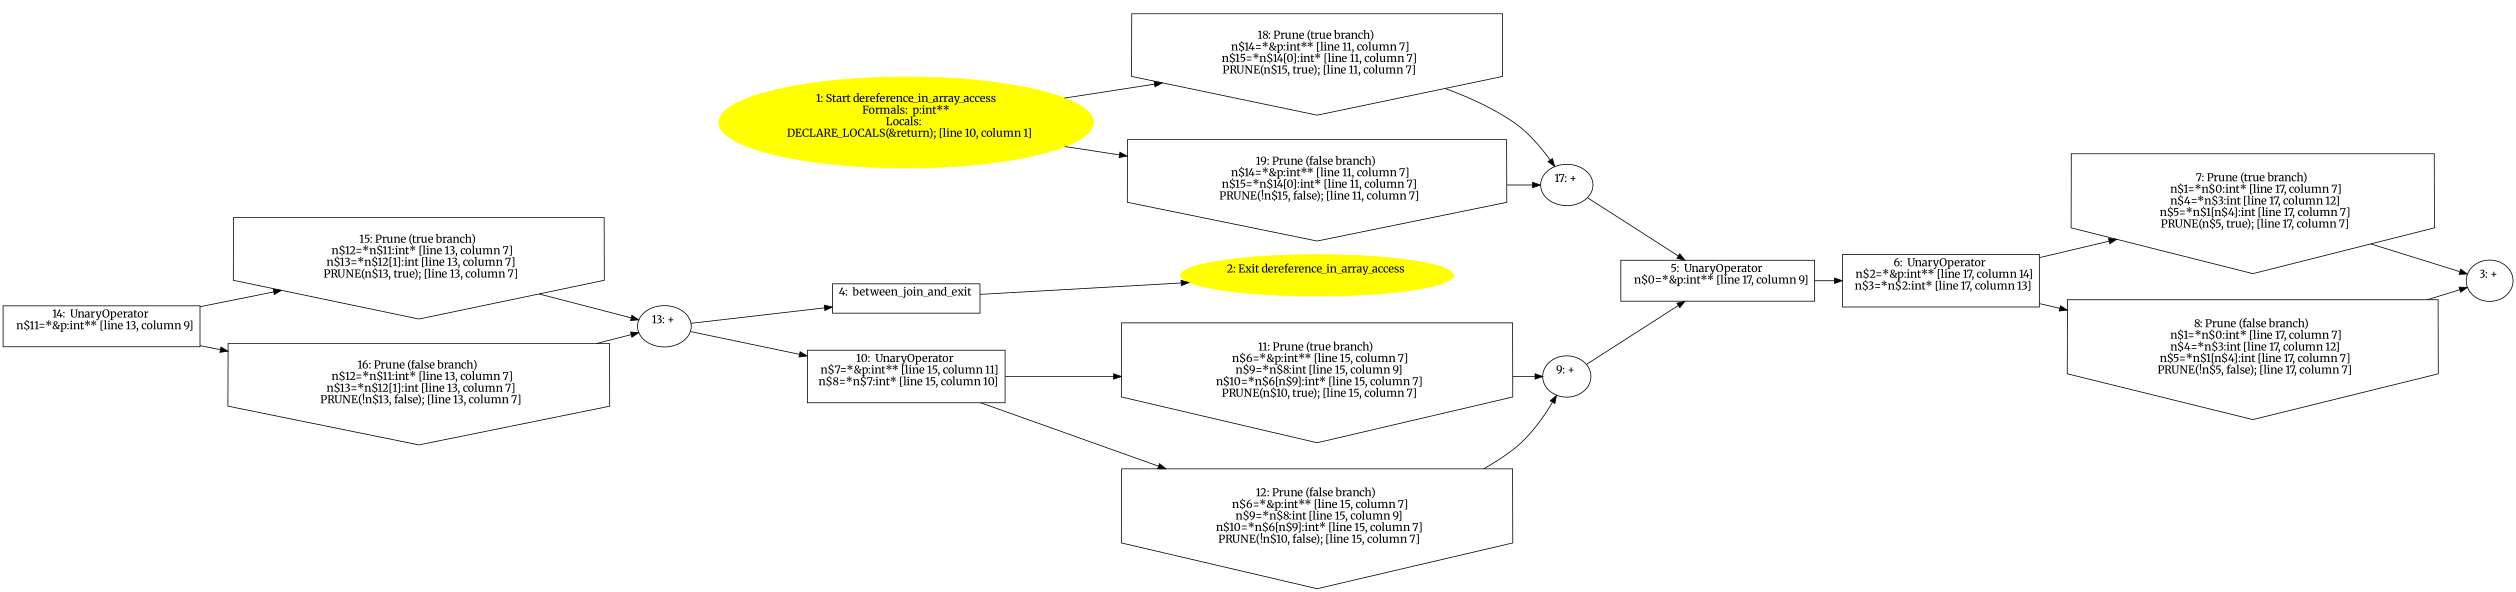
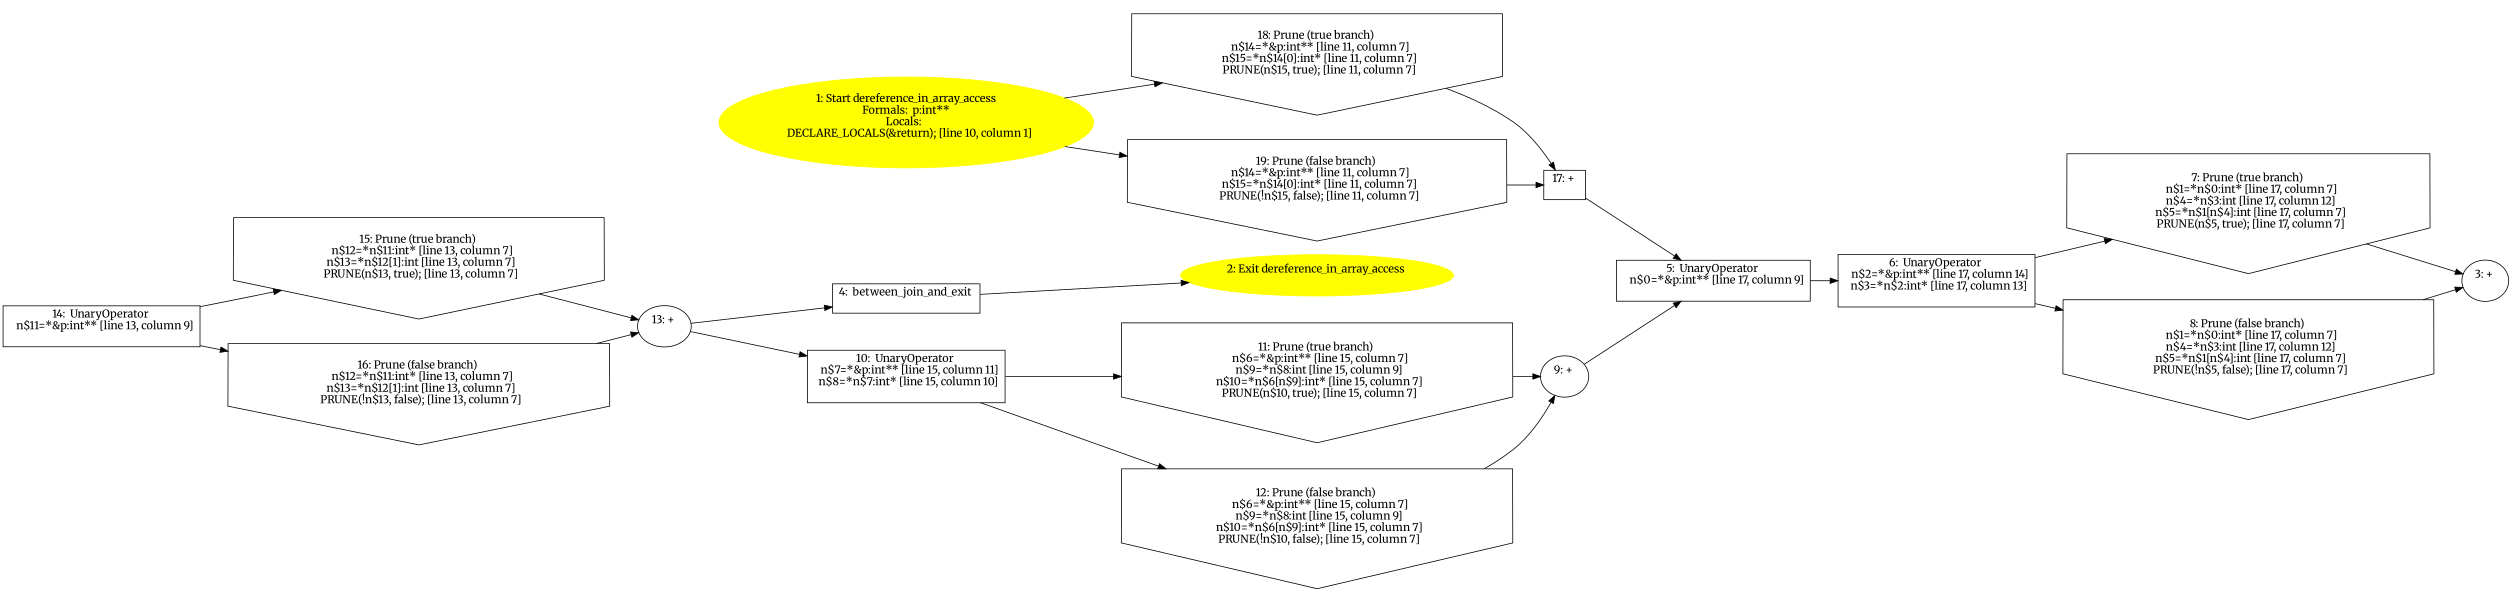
(1567, 185) -> (1565, 185)
